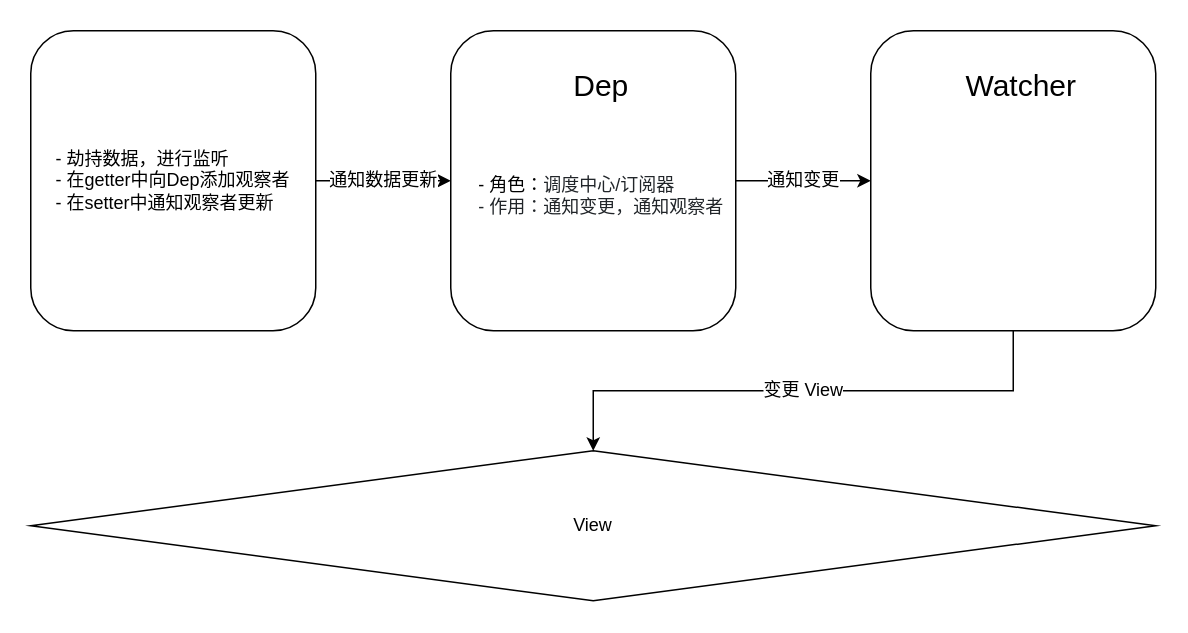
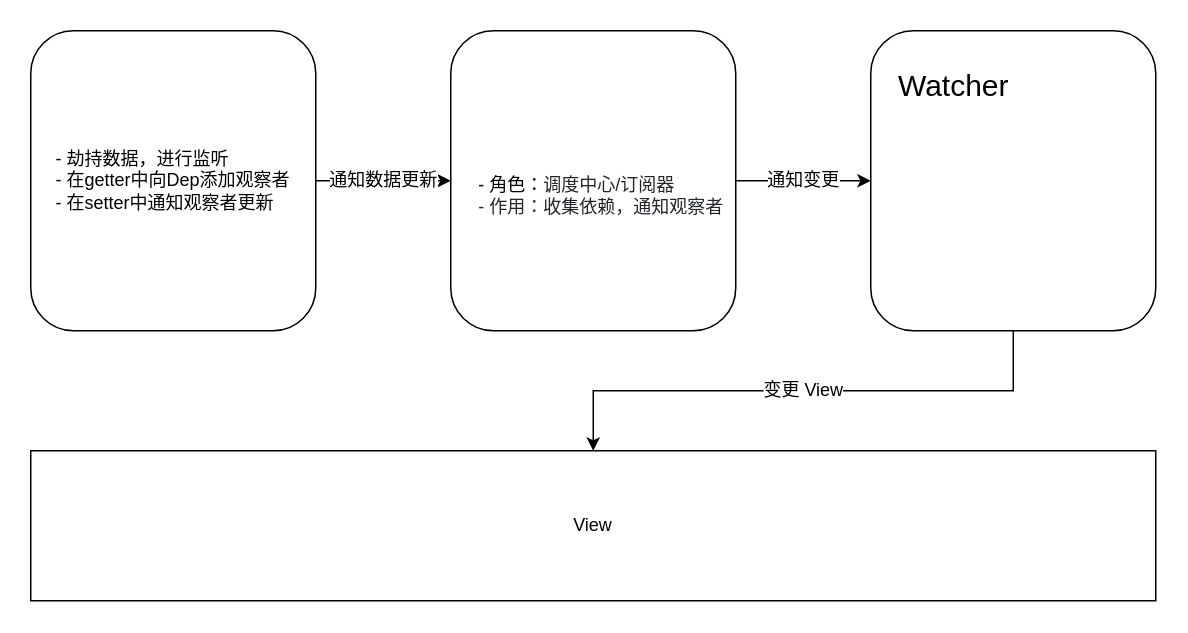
(601, 84) -> none
(1021, 84) -> (953, 84)
(602, 196) -> (602, 196)
(593, 526) -> (593, 526)
